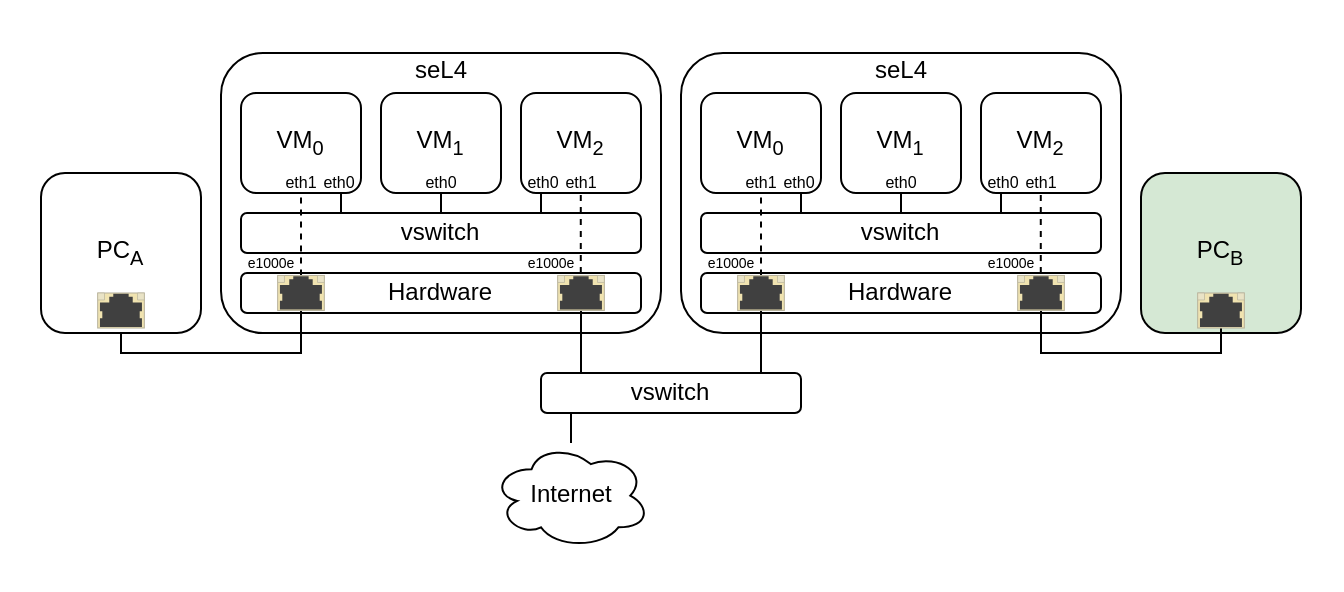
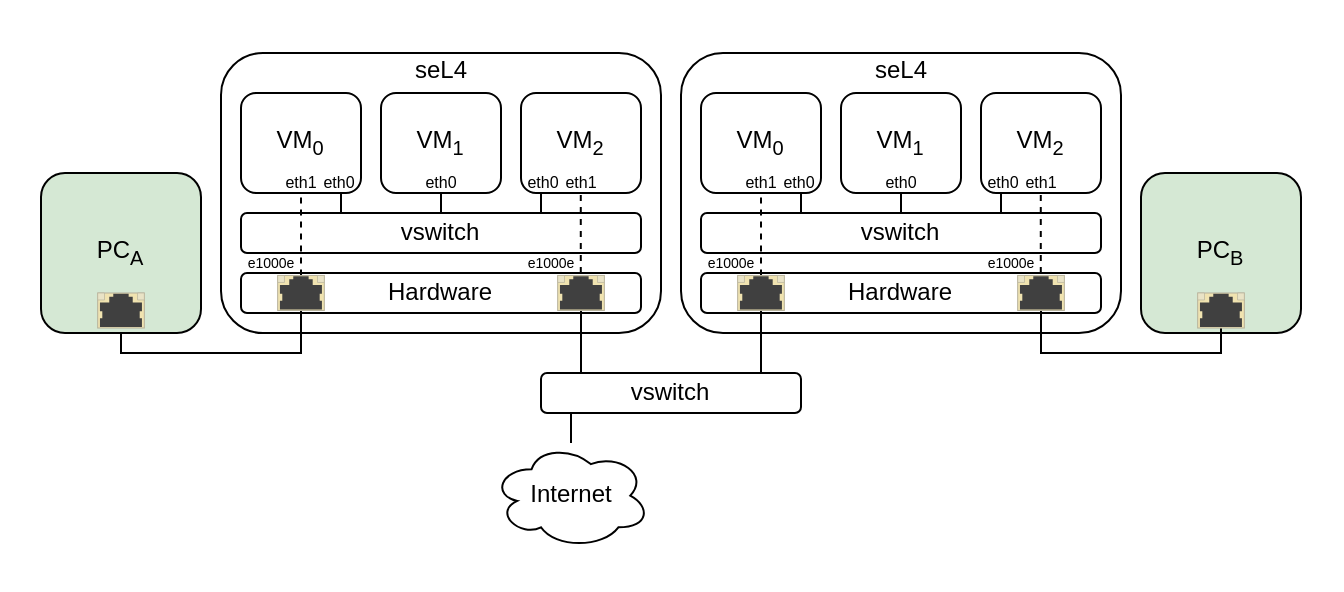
(121, 253) -> (121, 253)
